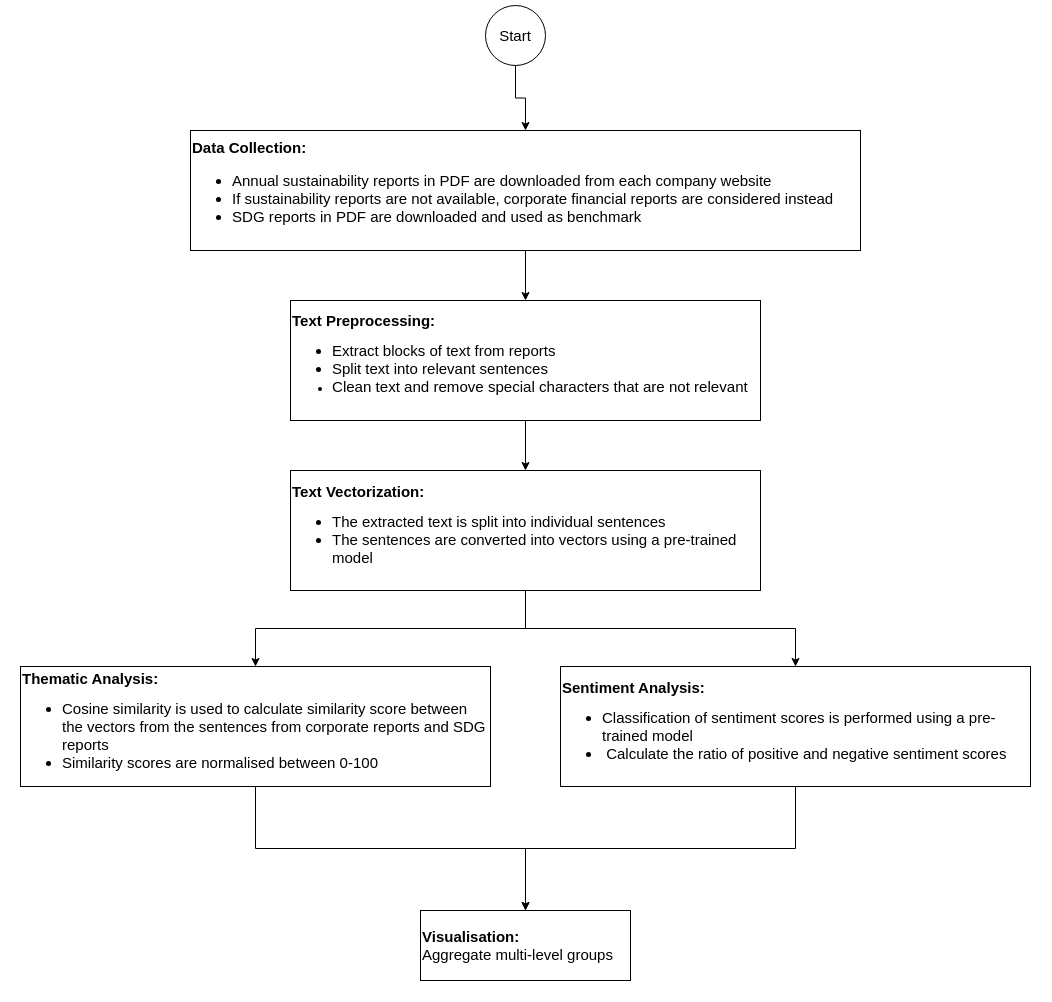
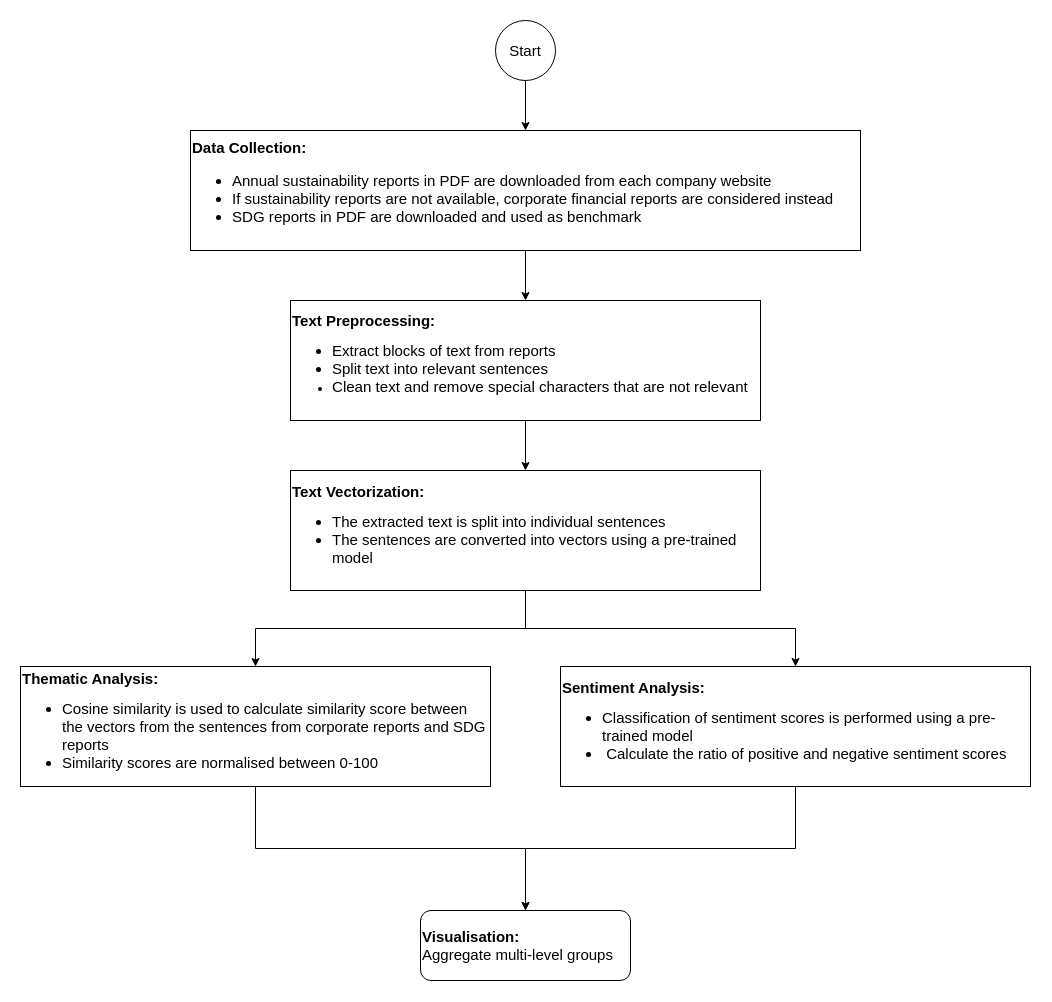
(516, 36) -> (526, 51)
(526, 946) -> (526, 946)
